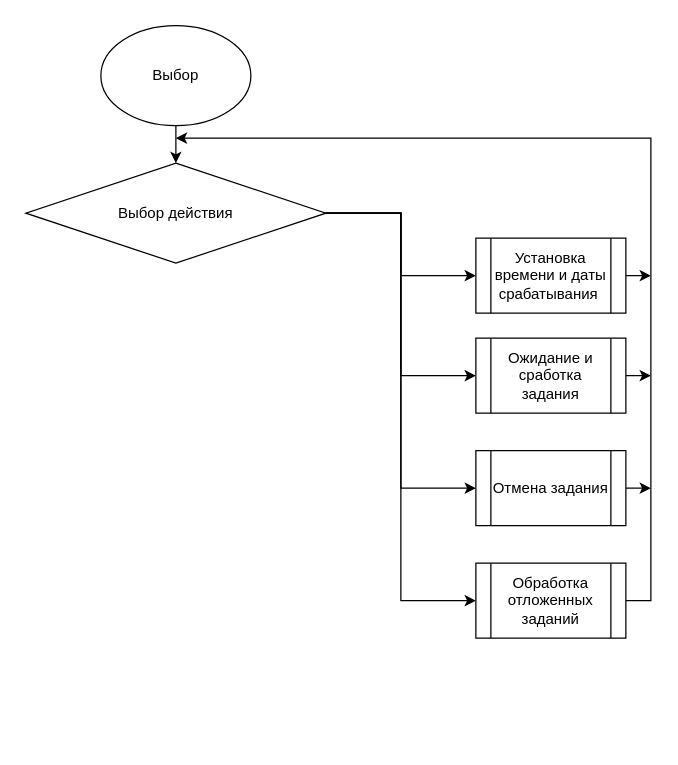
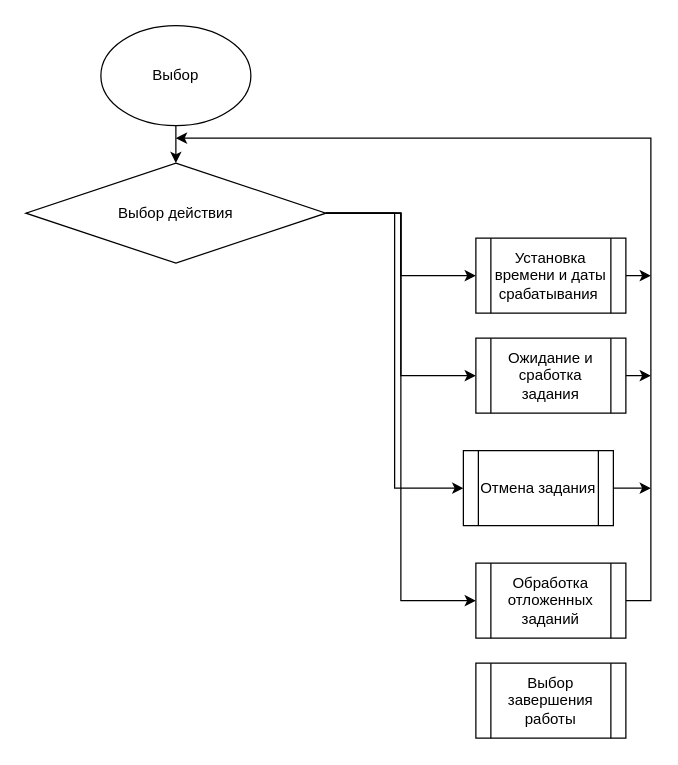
(551, 488) -> (538, 488)
none -> (551, 701)
